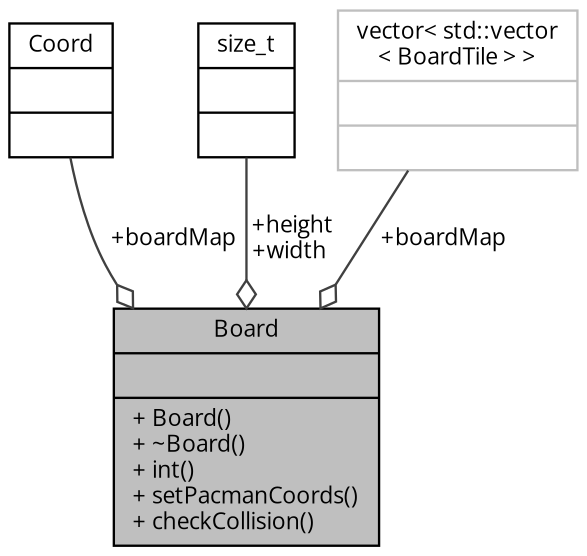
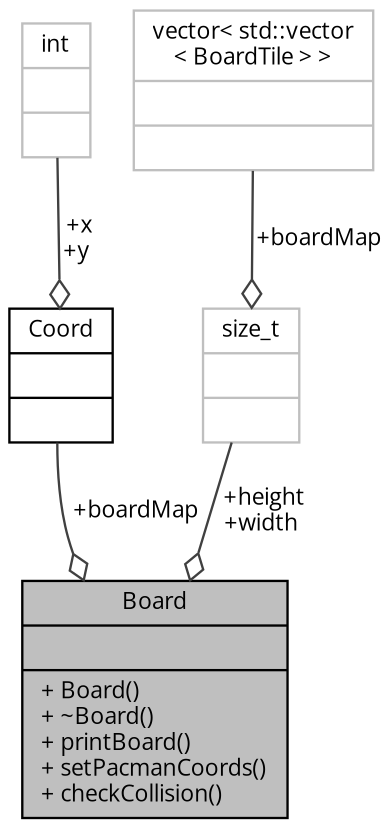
none -> (56, 90)
(246, 90) -> (251, 376)
(372, 228) -> (252, 225)
(164, 471) -> (116, 743)
